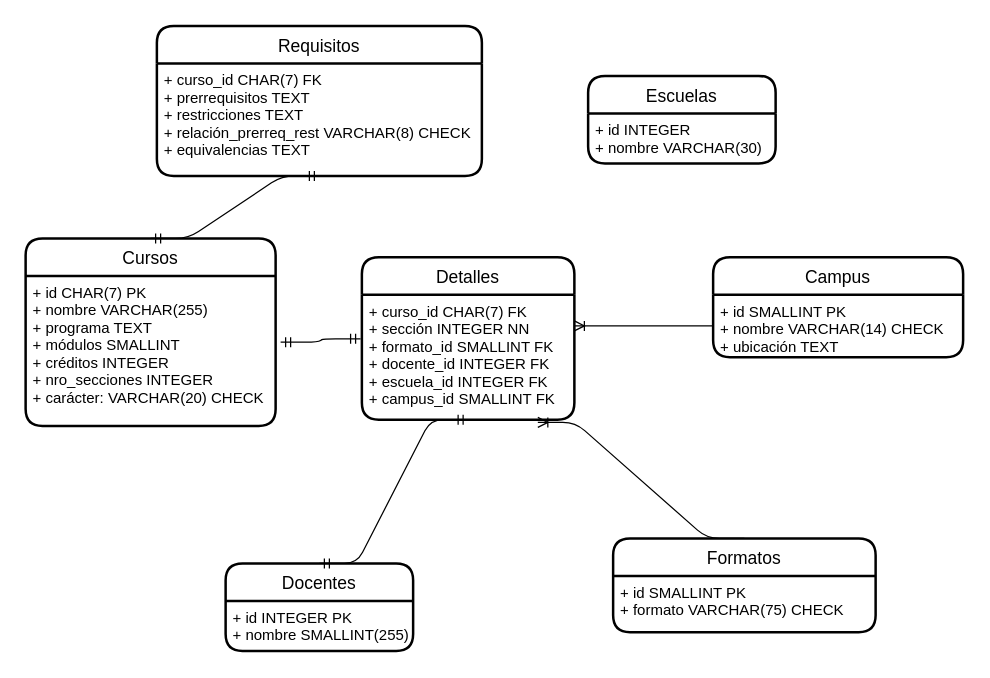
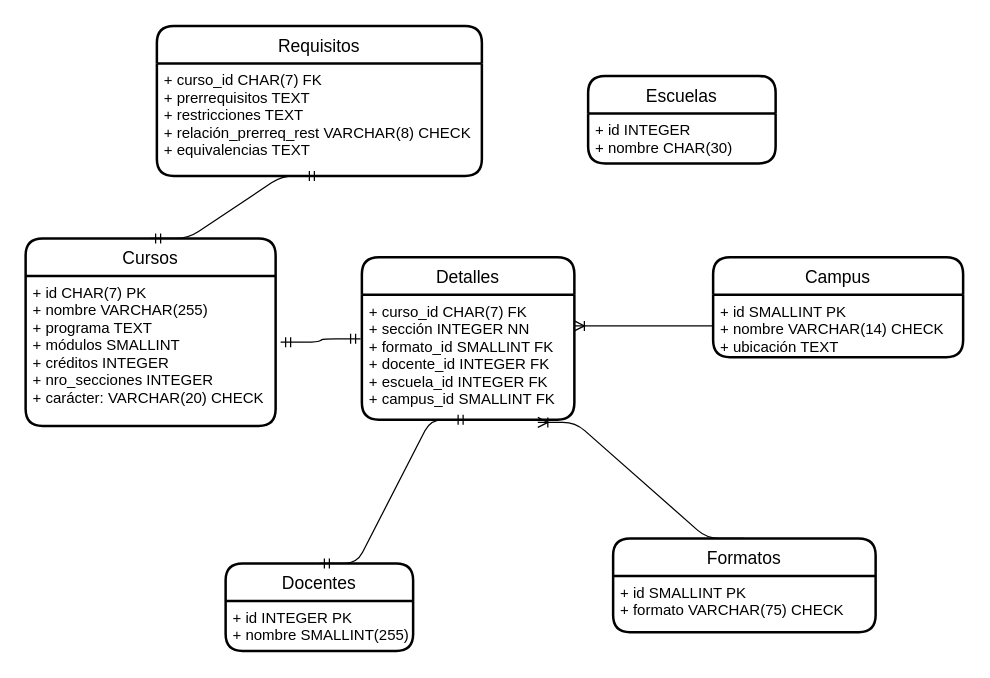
(640, 130) -> (640, 130)
